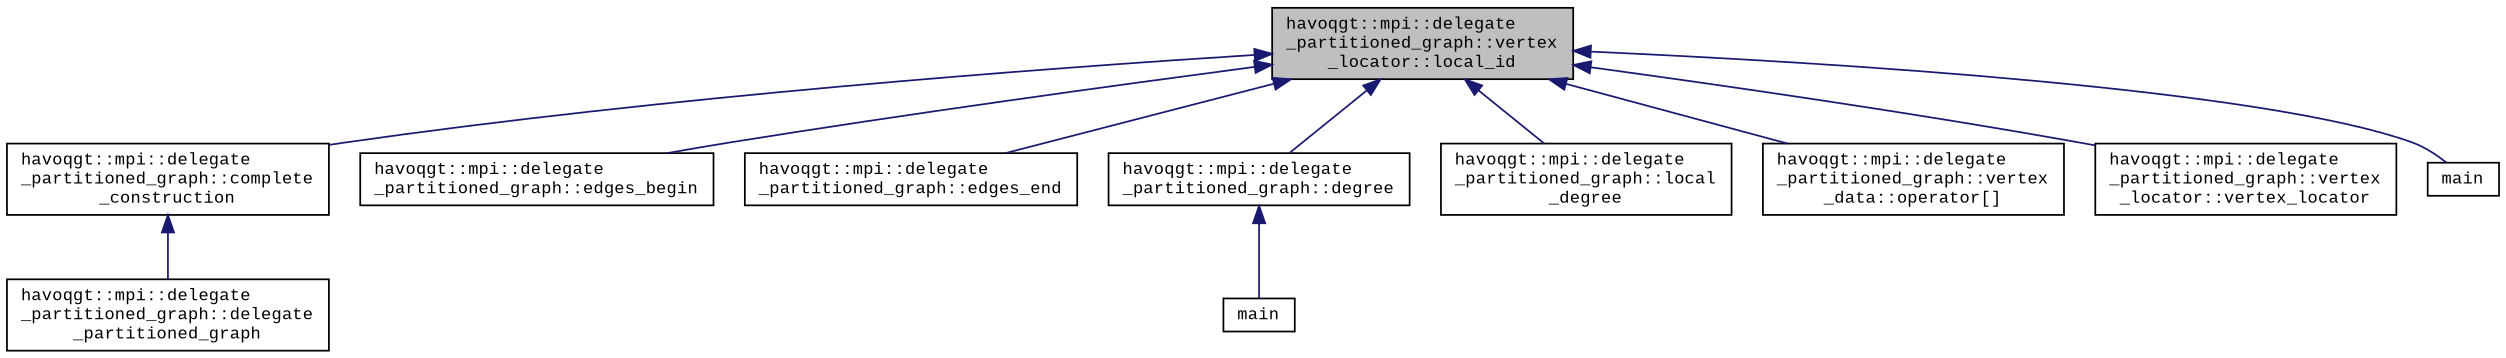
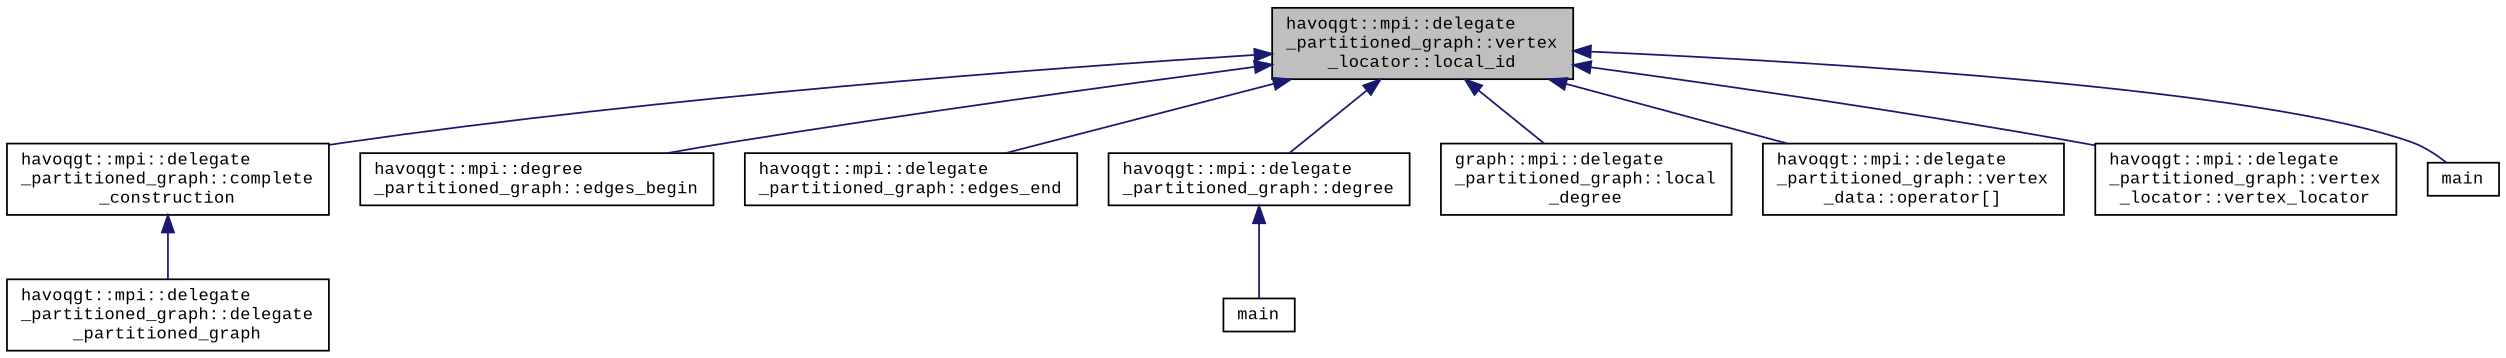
(537, 179) -> (537, 179)
(1586, 179) -> (1586, 179)
